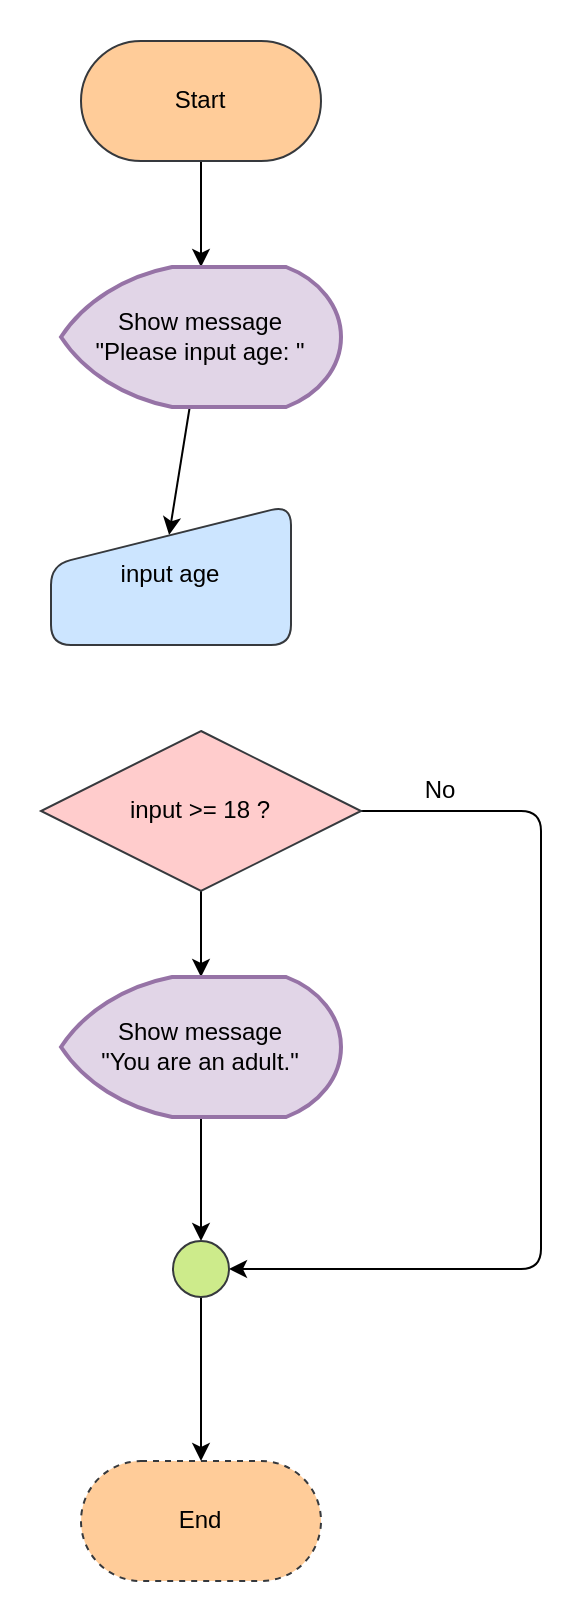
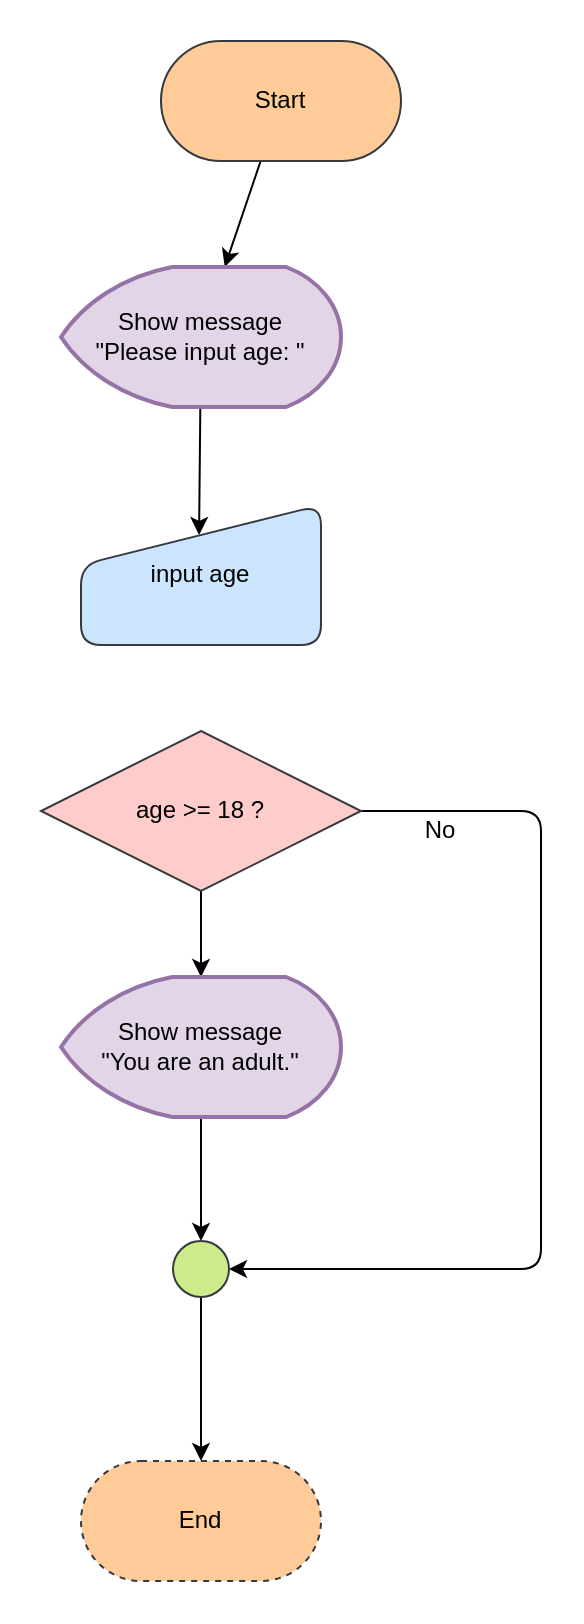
(201, 101) -> (281, 101)
(171, 575) -> (201, 575)
(441, 791) -> (441, 831)
(201, 811) -> (201, 811)
